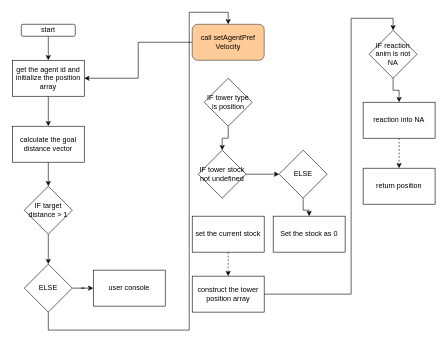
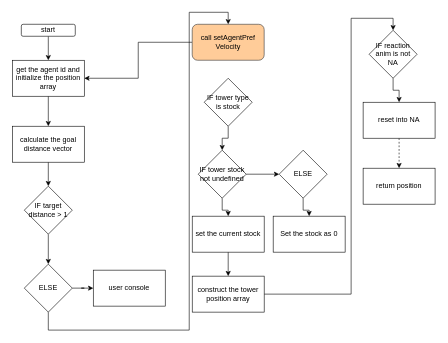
(228, 102) -> (228, 102)
(399, 120) -> (399, 120)
none -> (224, 210)
(228, 261) -> (228, 261)
